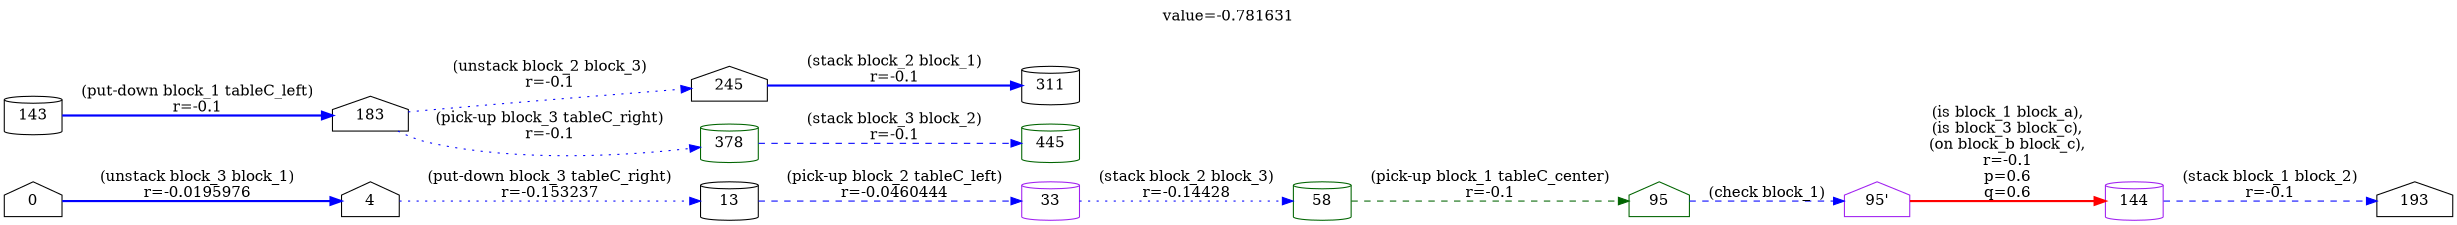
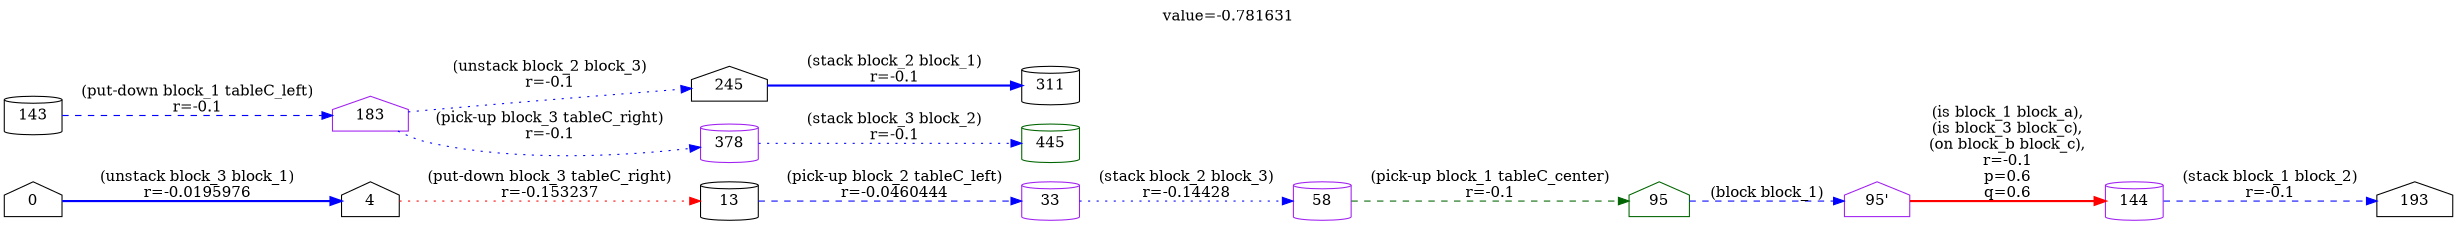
(192, 116) -> (192, 116)
(370, 116) -> (370, 116)
(729, 143) -> (729, 143)
(885, 143) -> (885, 143)
(1767, 193) -> (1767, 193)
(545, 201) -> (545, 201)
(1322, 201) -> (1322, 201)
